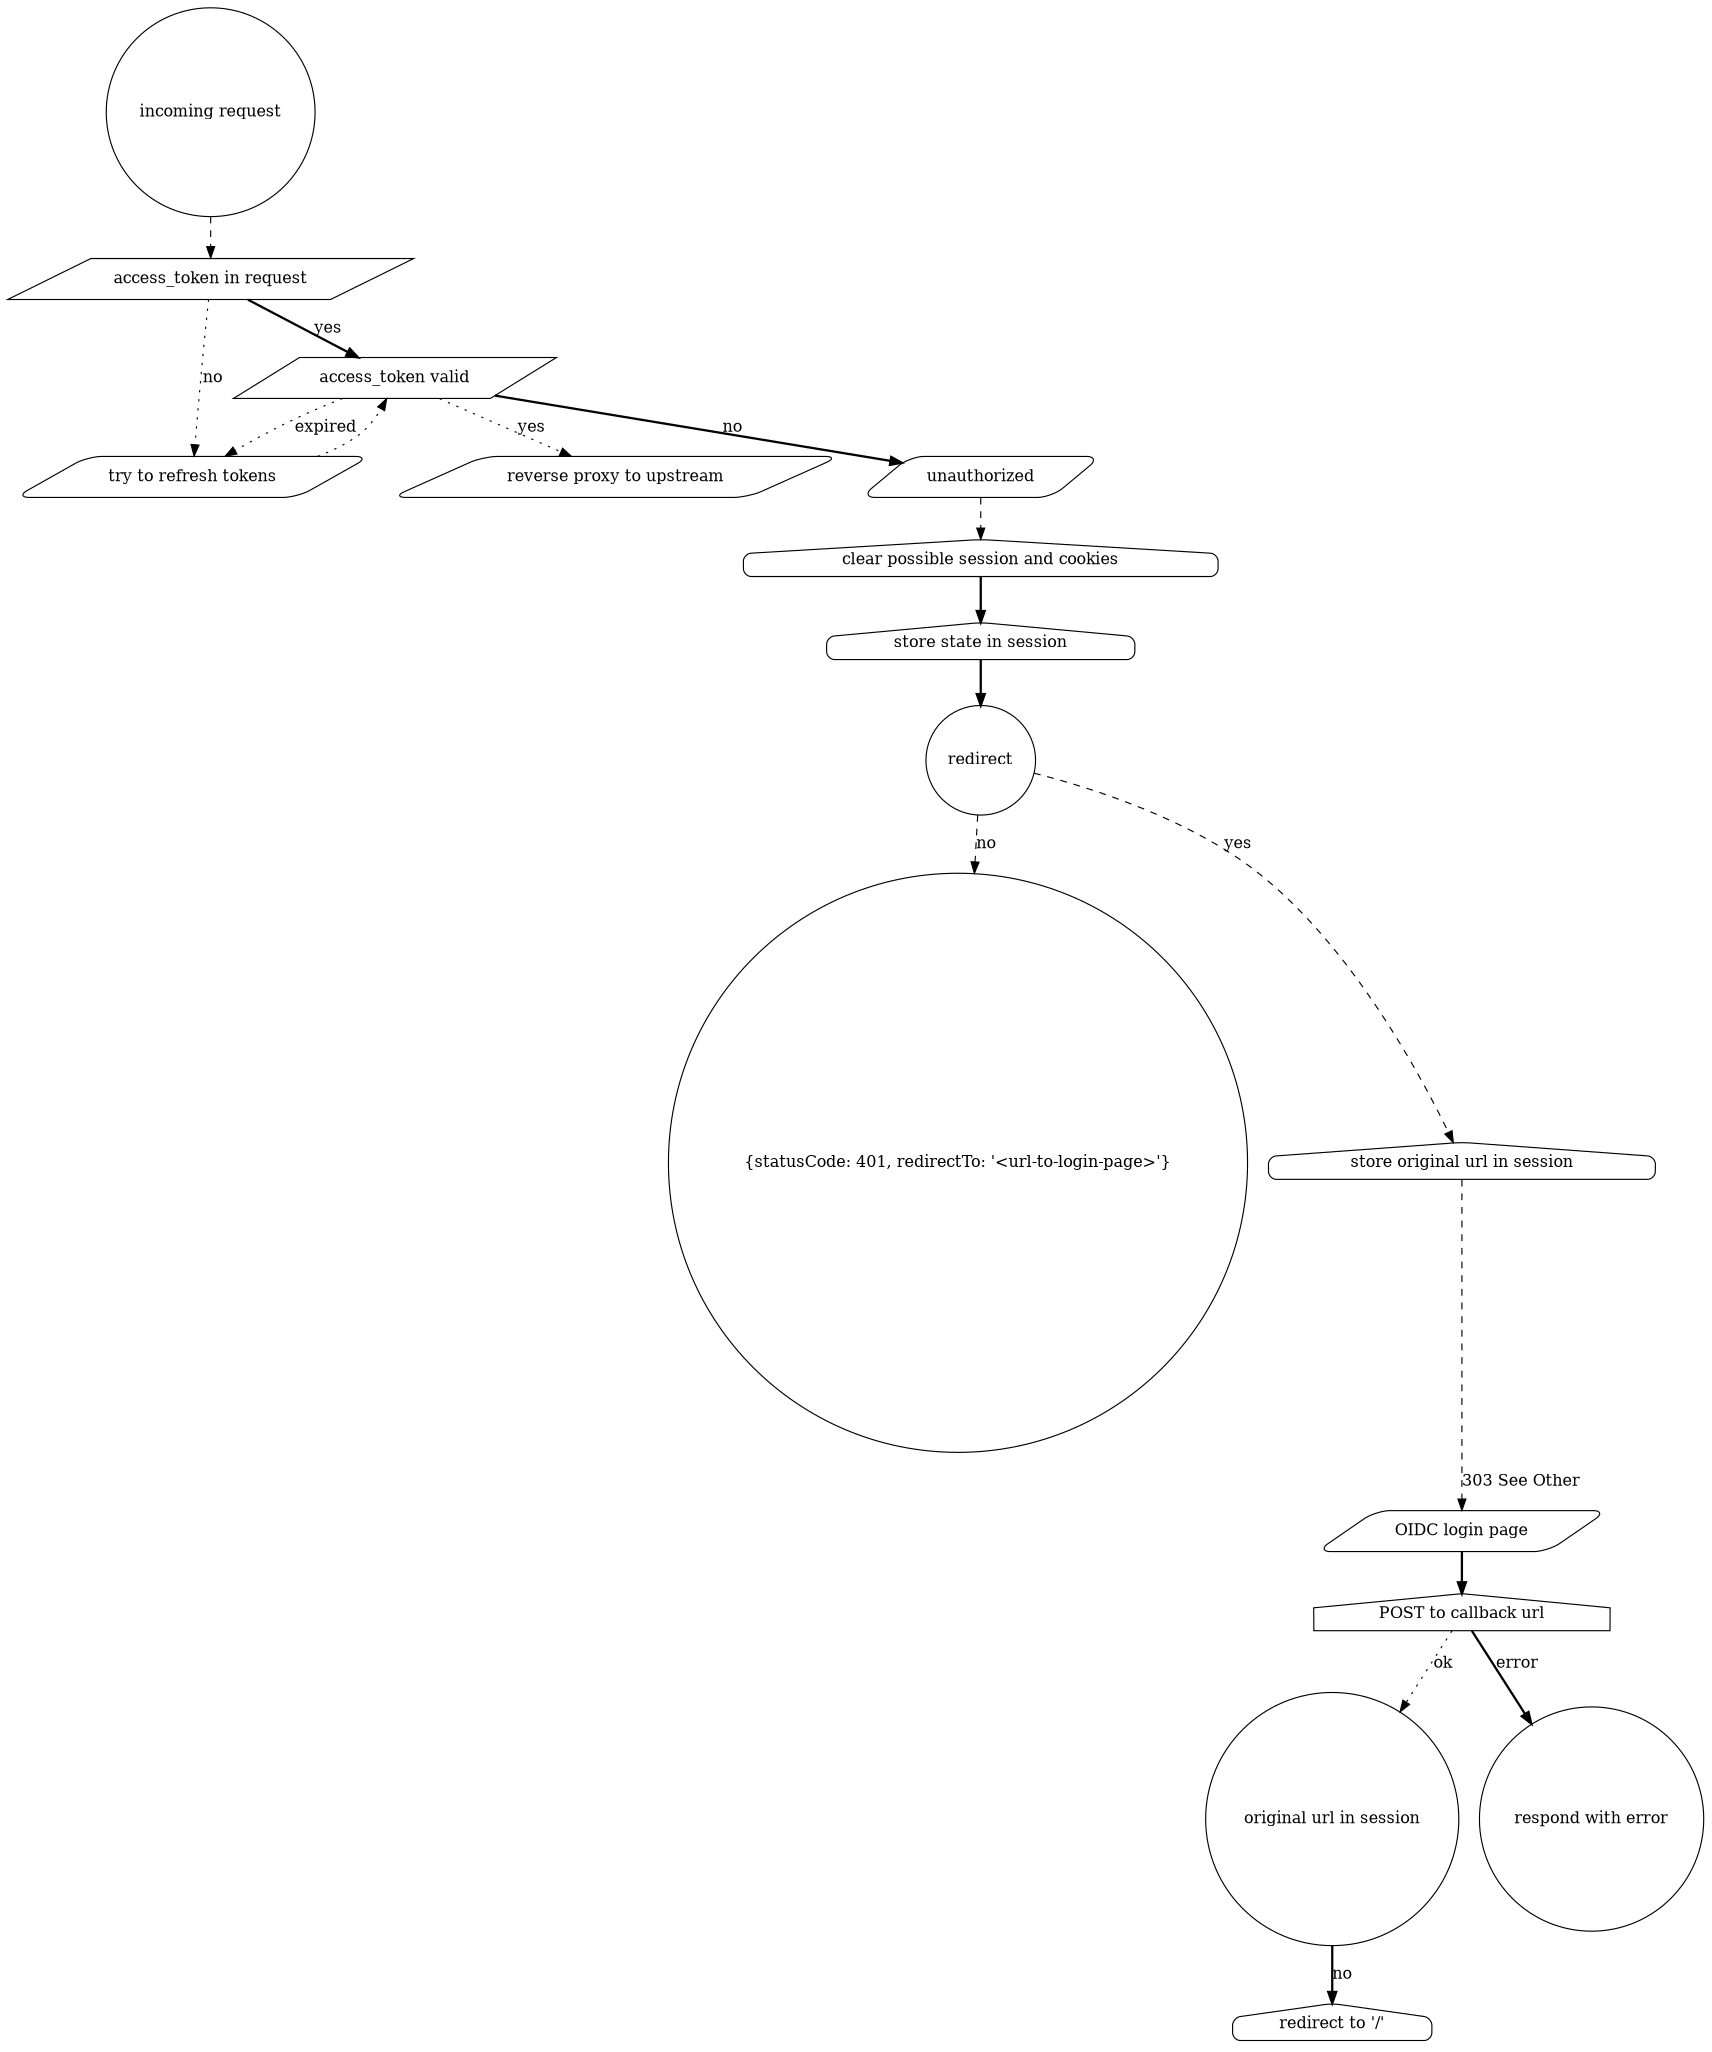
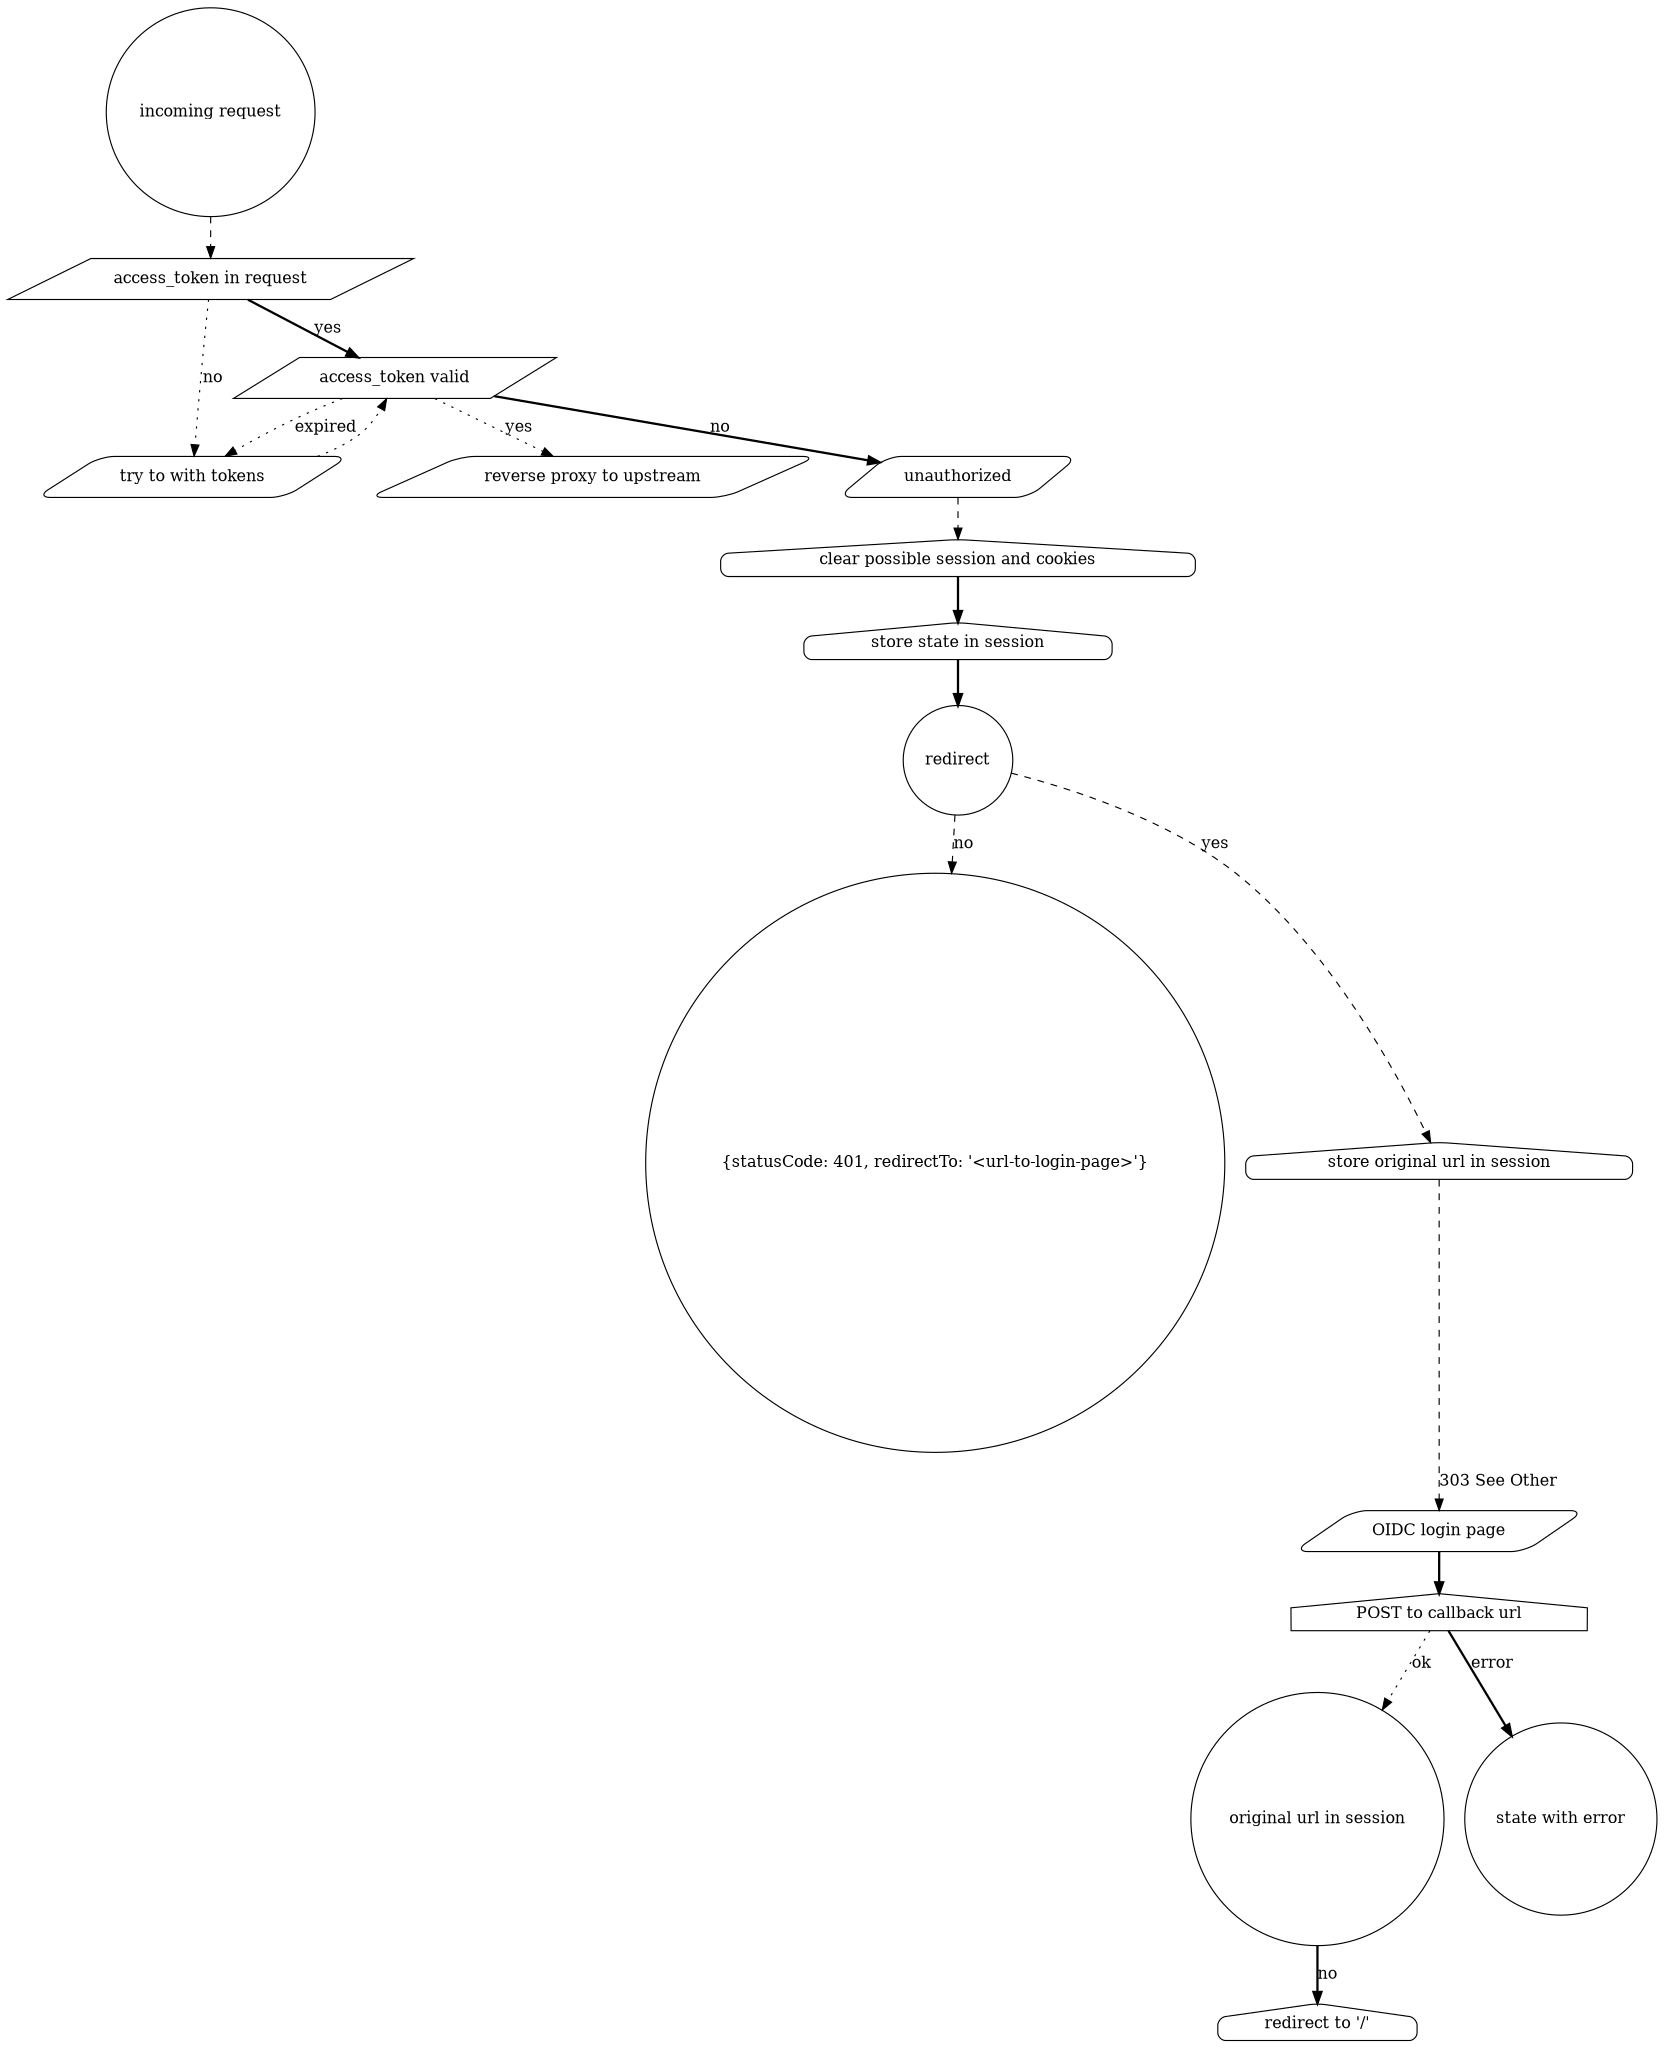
(192, 477) -> (192, 477)
(1592, 1819) -> (1561, 1819)
